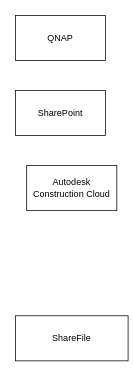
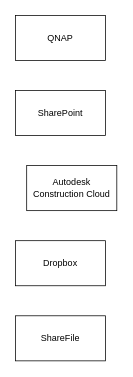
none -> (60, 263)
(72, 338) -> (60, 338)
